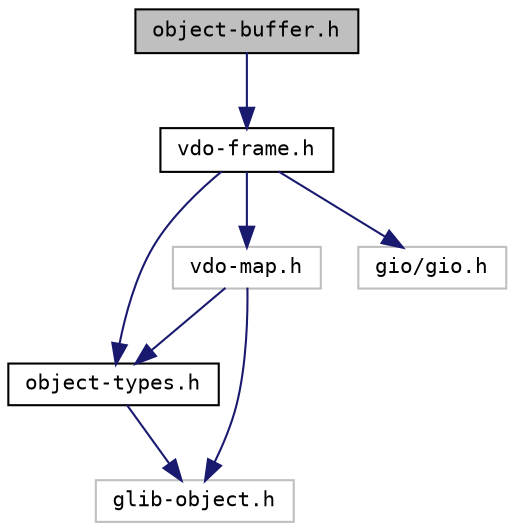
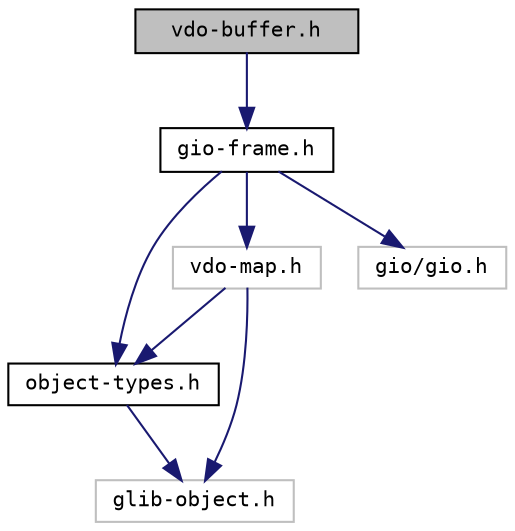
(247, 31) -> (247, 31)
(247, 150) -> (247, 150)
